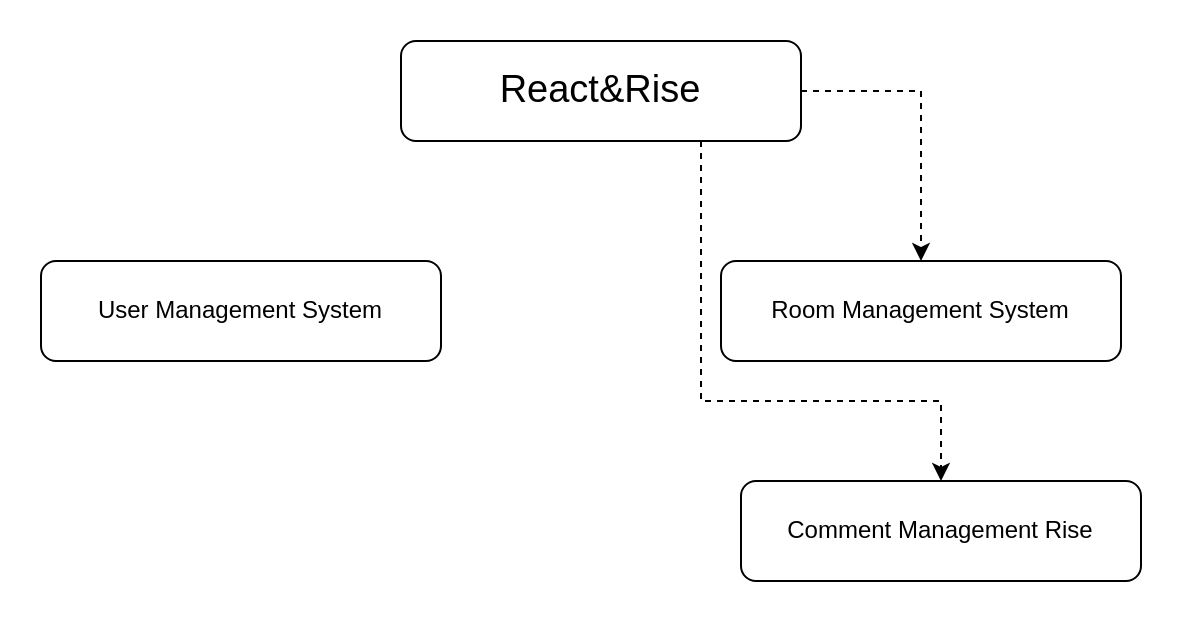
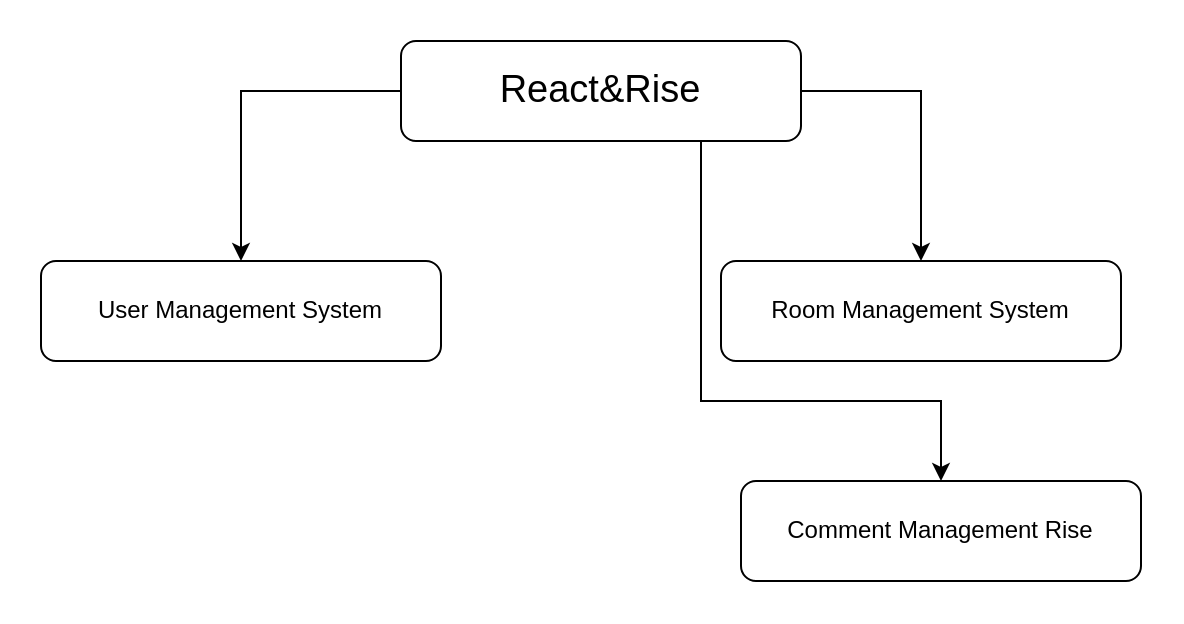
none -> (243, 91)
(921, 111) -> (921, 111)
(725, 401) -> (725, 401)
